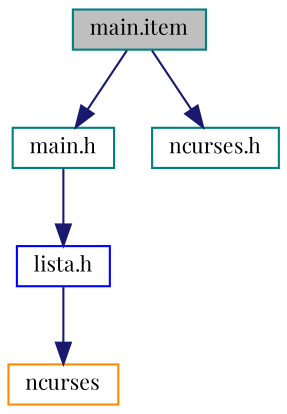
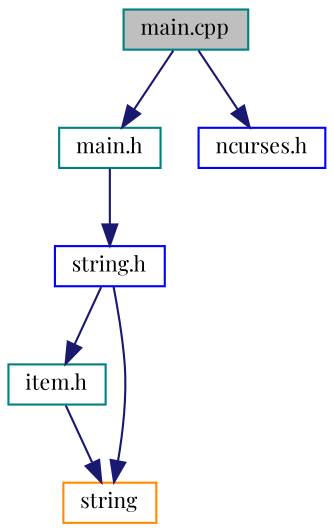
(139, 30) -> (186, 30)
(215, 148) -> (262, 148)
(63, 266) -> (110, 266)
none -> (57, 384)
(63, 384) -> (110, 503)
